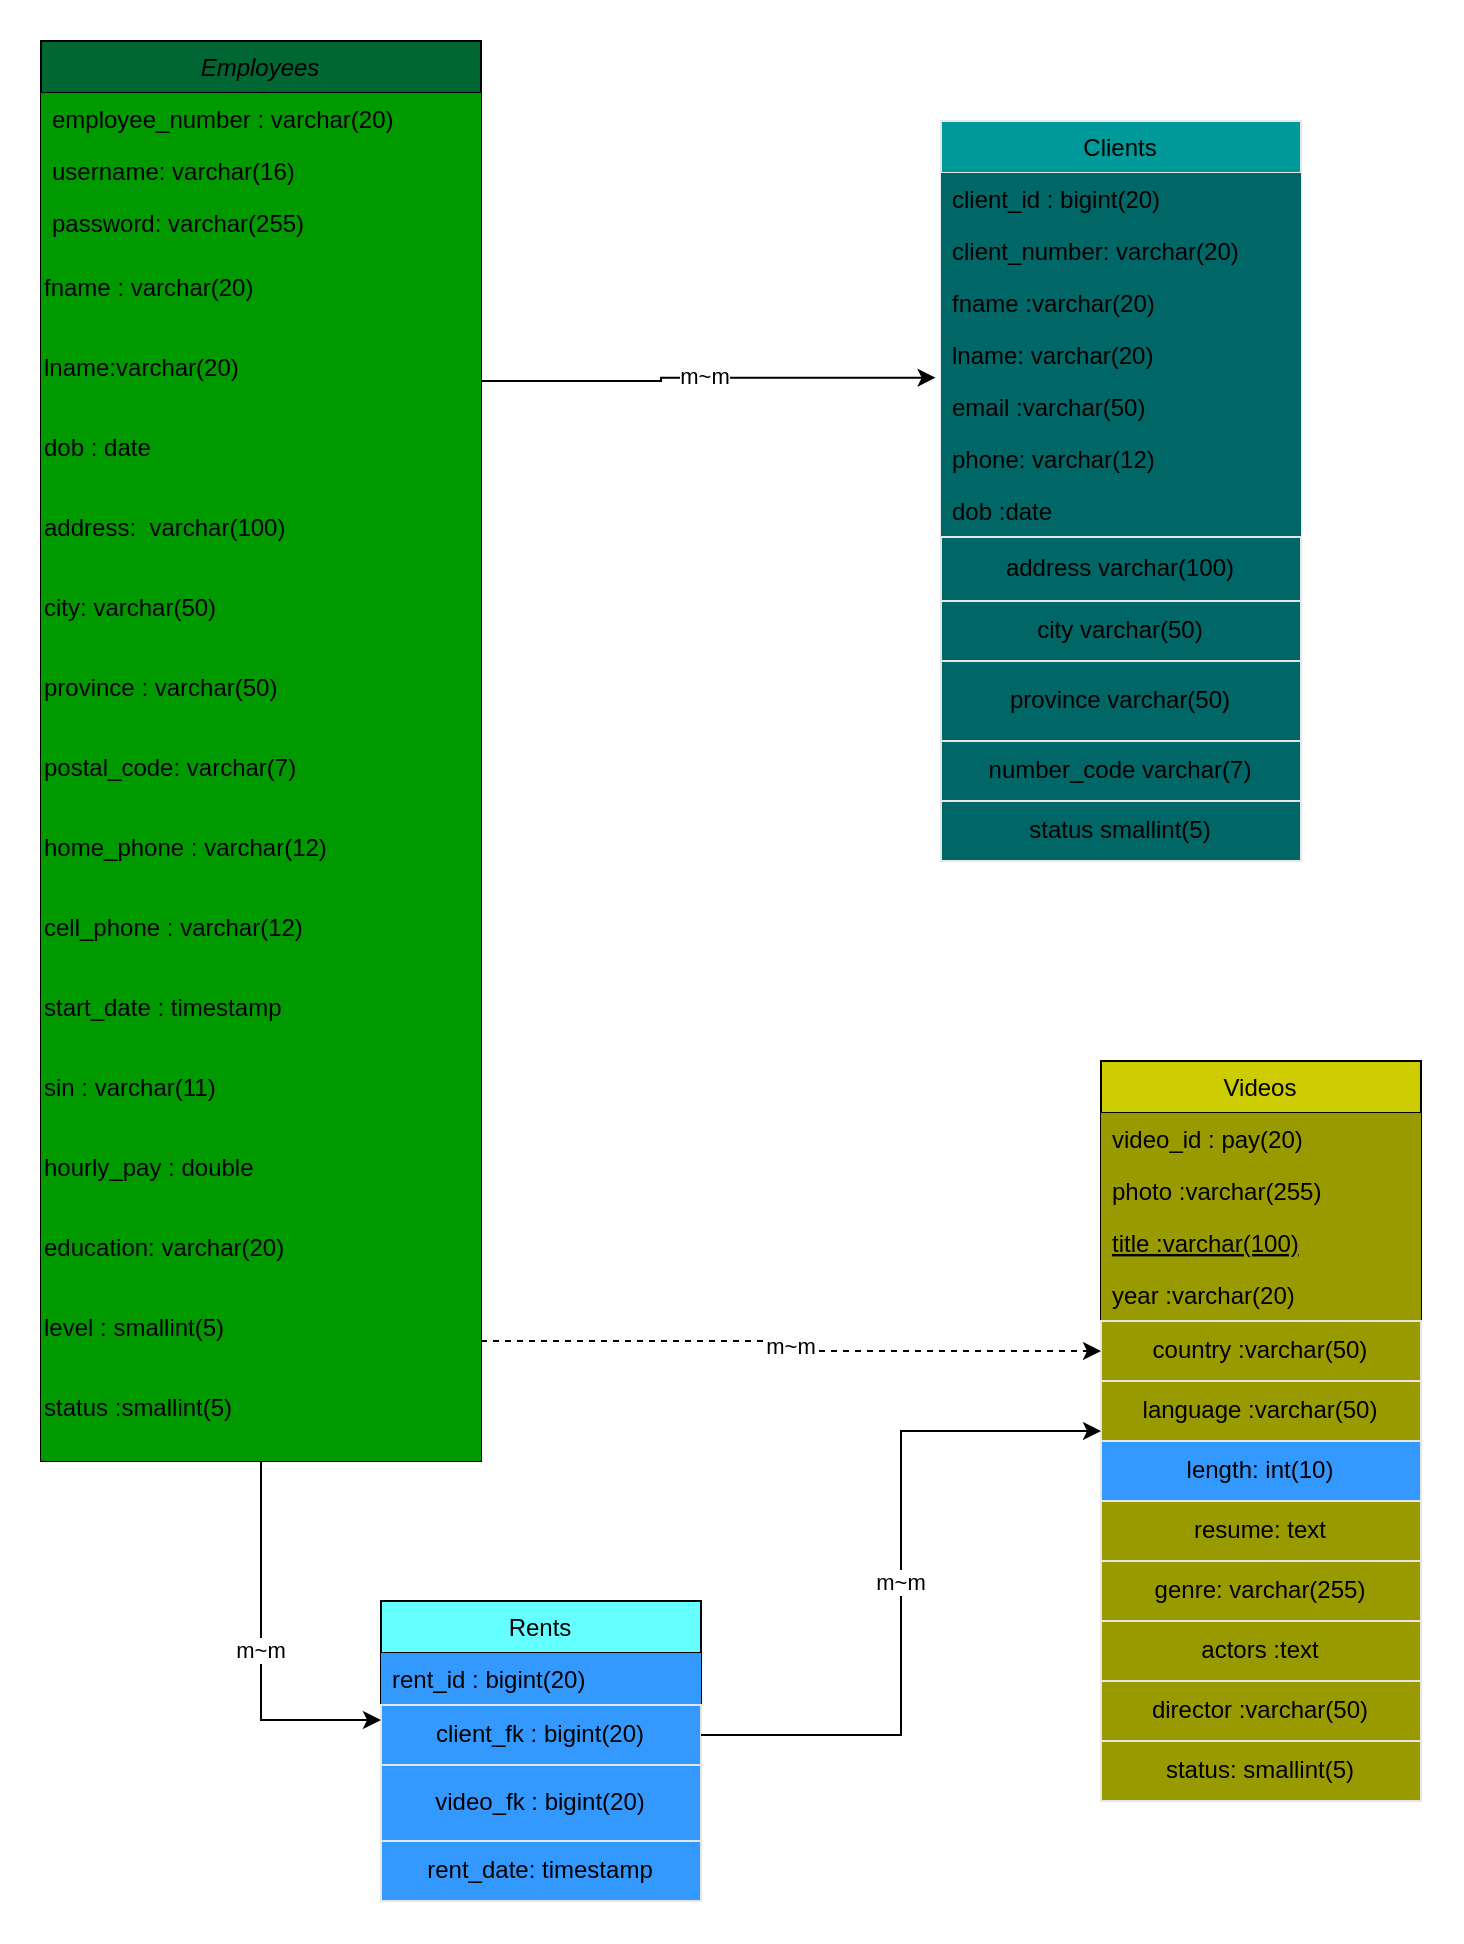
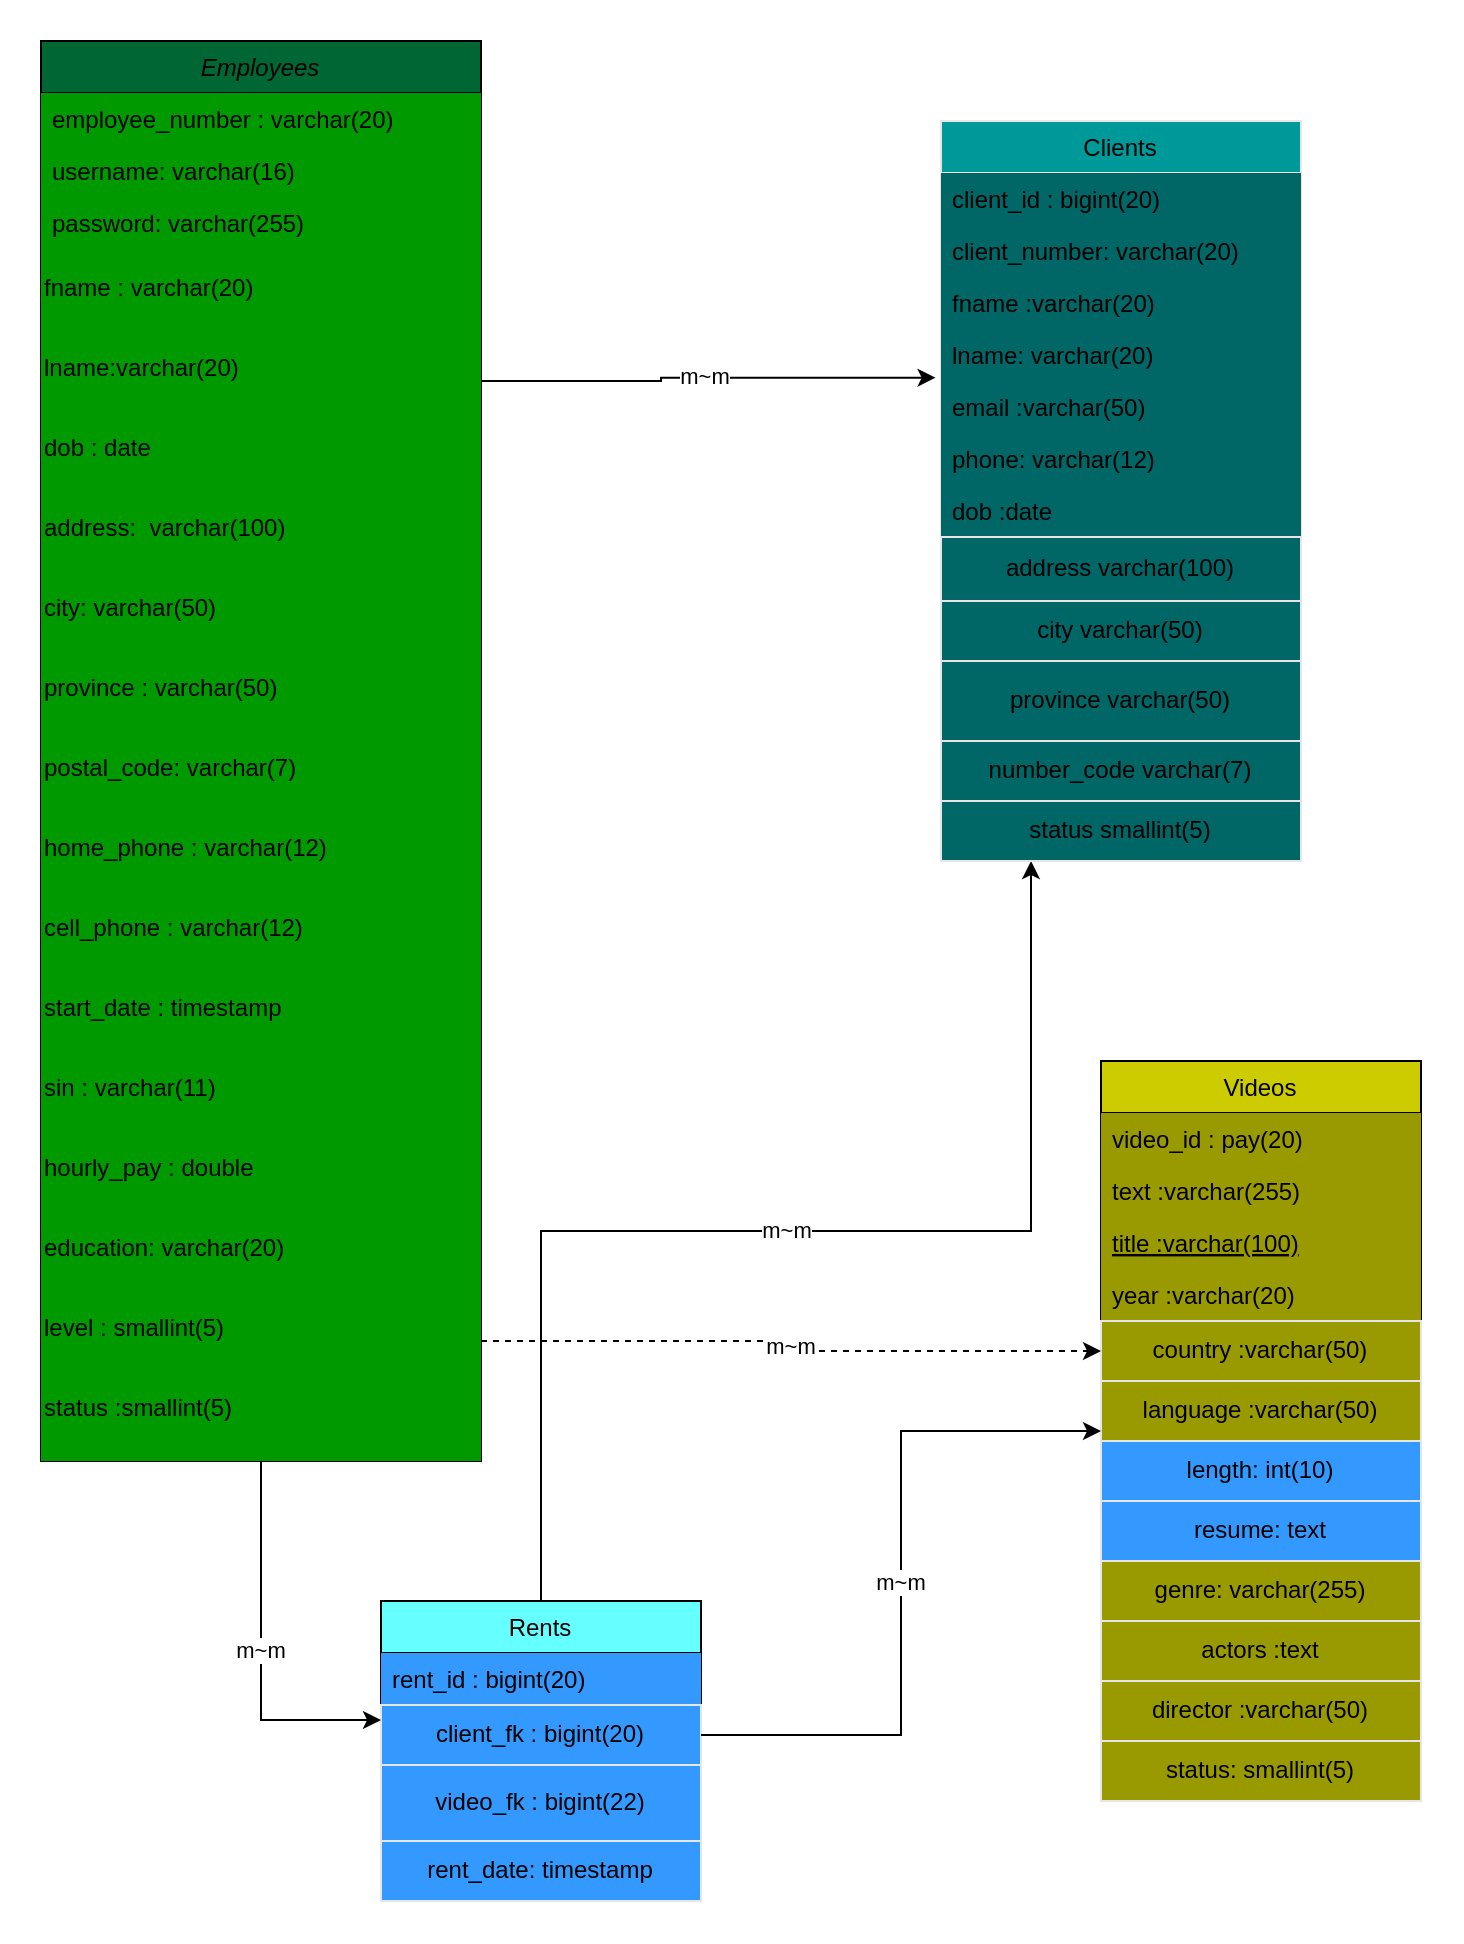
(1237, 1192) -> (1230, 1192)
none -> (779, 1231)
(1261, 1531) -> (1261, 1531)
(541, 1803) -> (541, 1803)
